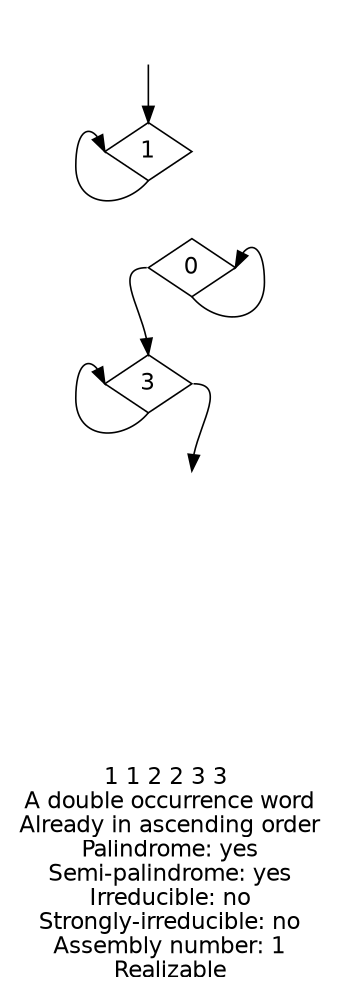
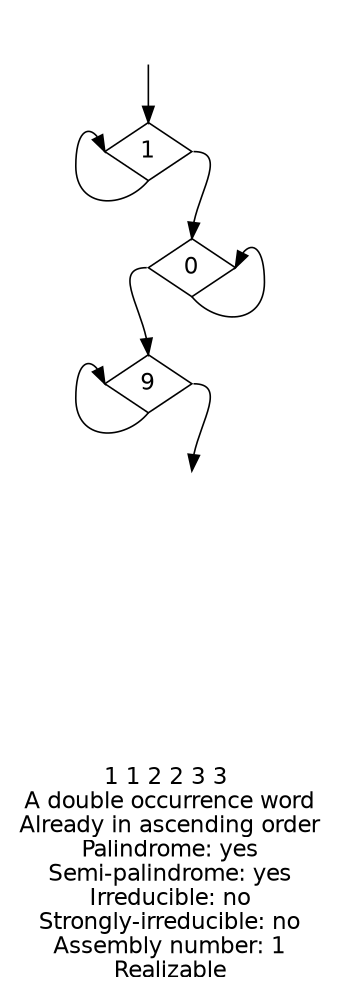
none -> (207, 182)
(148, 384) -> (148, 384)
